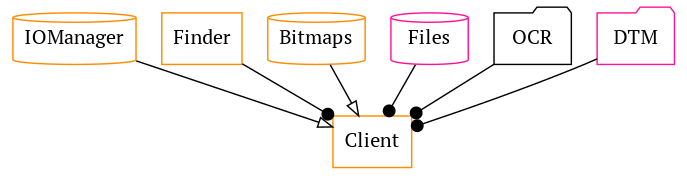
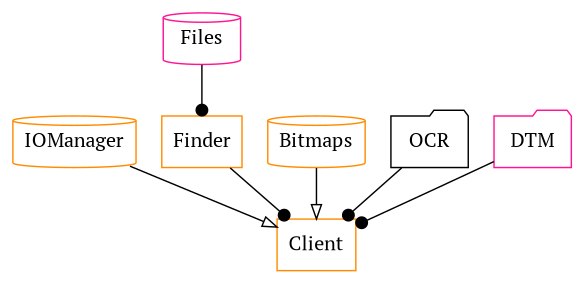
(404, 85) -> (202, 85)
